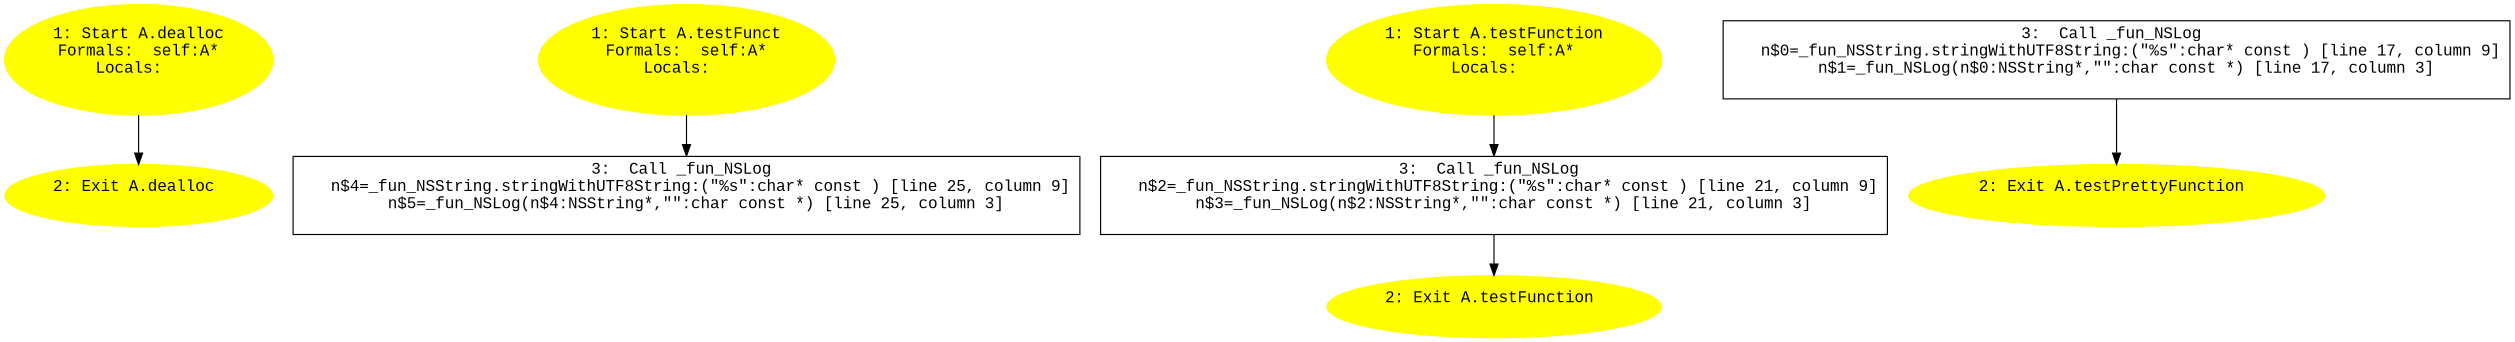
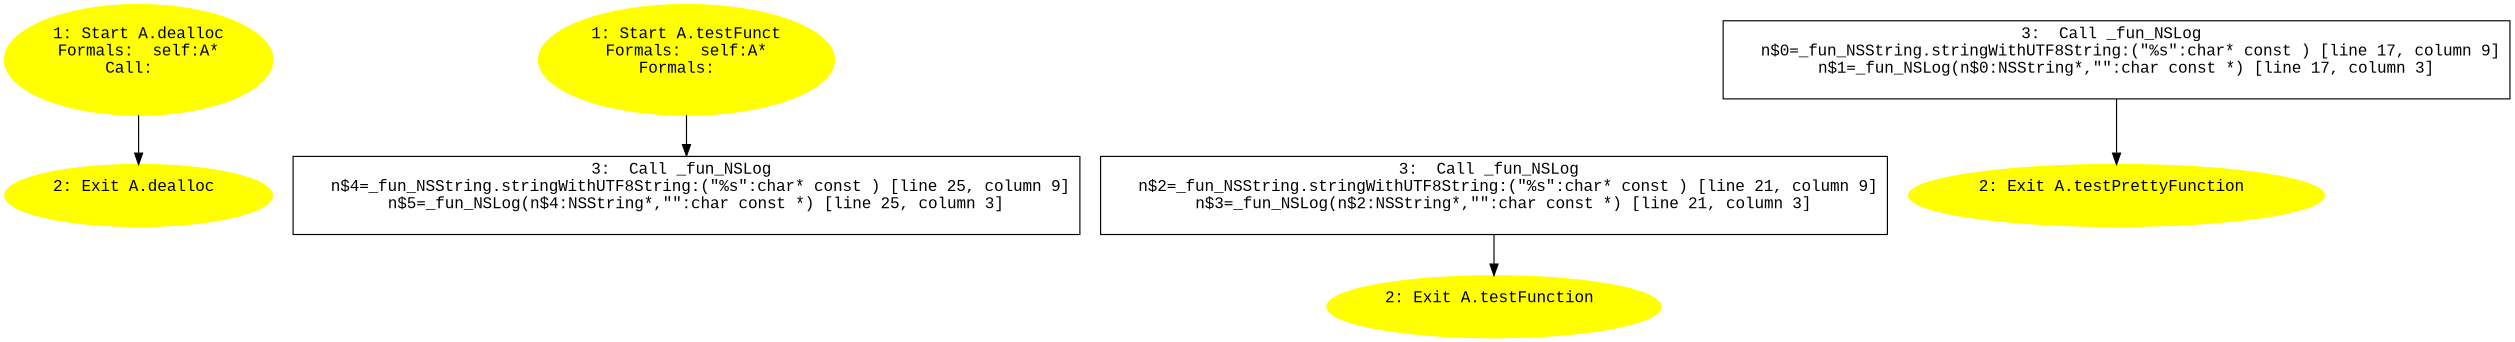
(139, 60) -> (139, 60)
(686, 60) -> (686, 60)
(1494, 60) -> none
